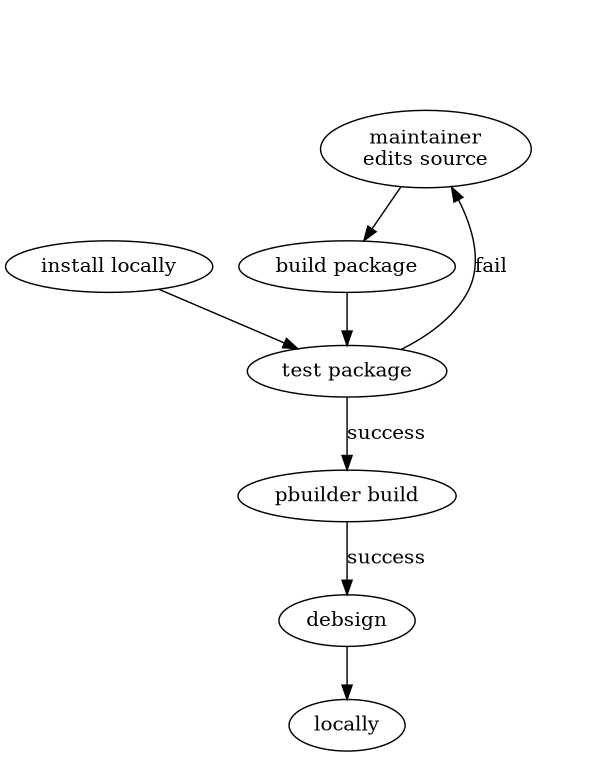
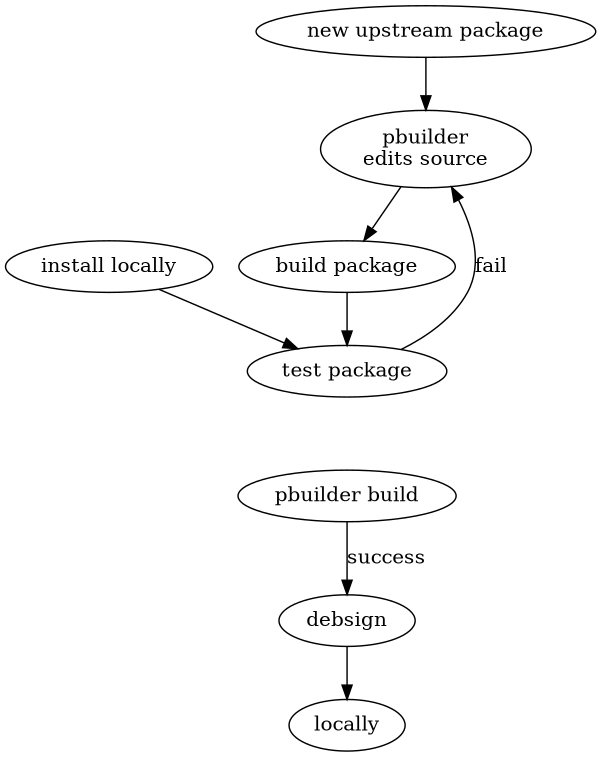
none -> (426, 32)
(426, 149) -> (426, 149)
(347, 426) -> none
